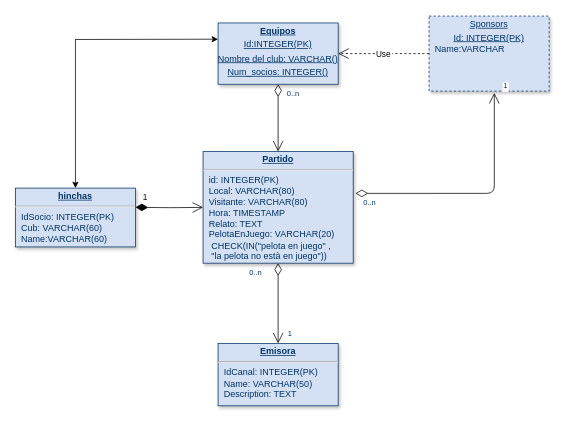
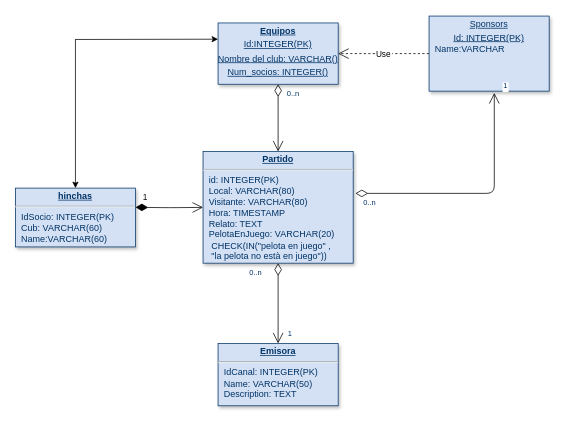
(489, 53) -> (489, 53)
